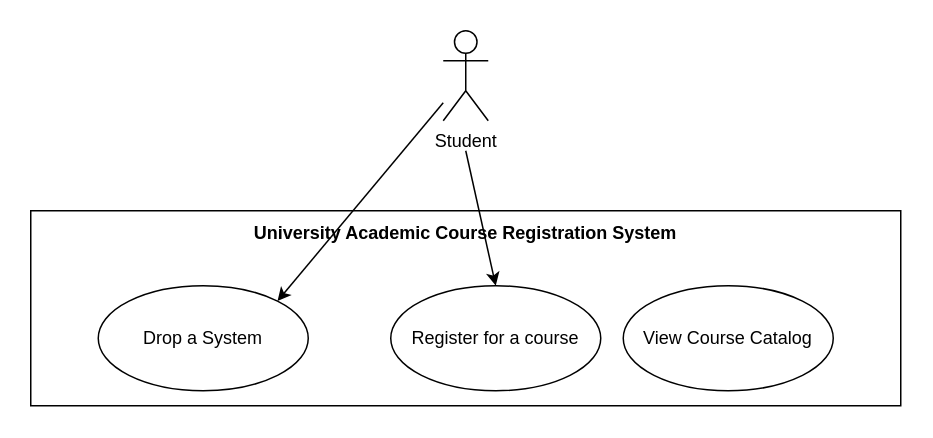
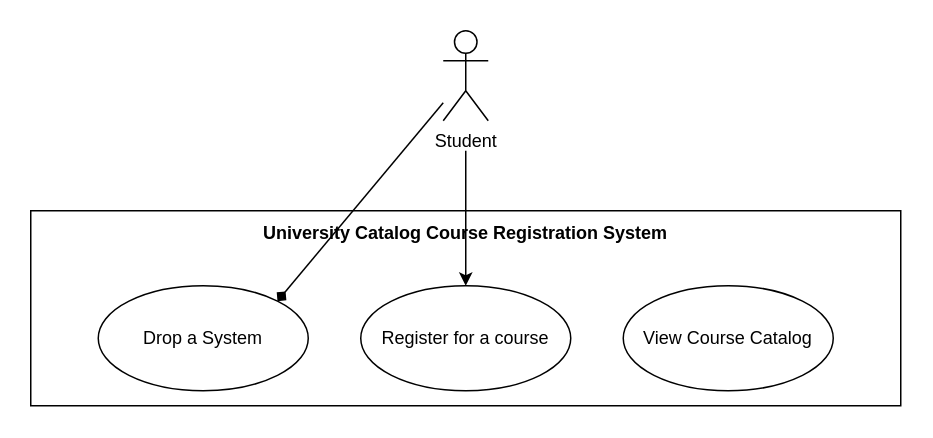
(466, 233) -> (466, 233)
(284, 293) -> (285, 292)
(496, 338) -> (466, 338)
